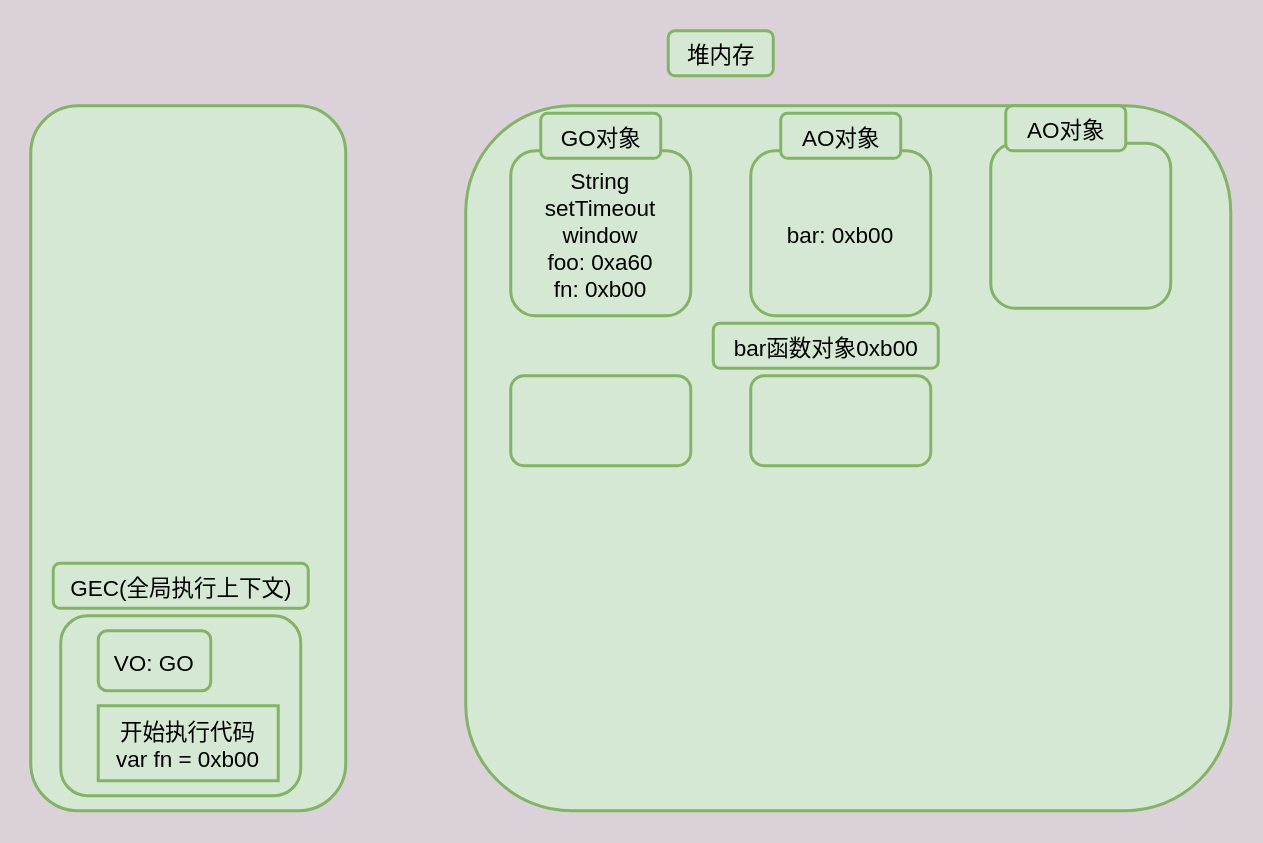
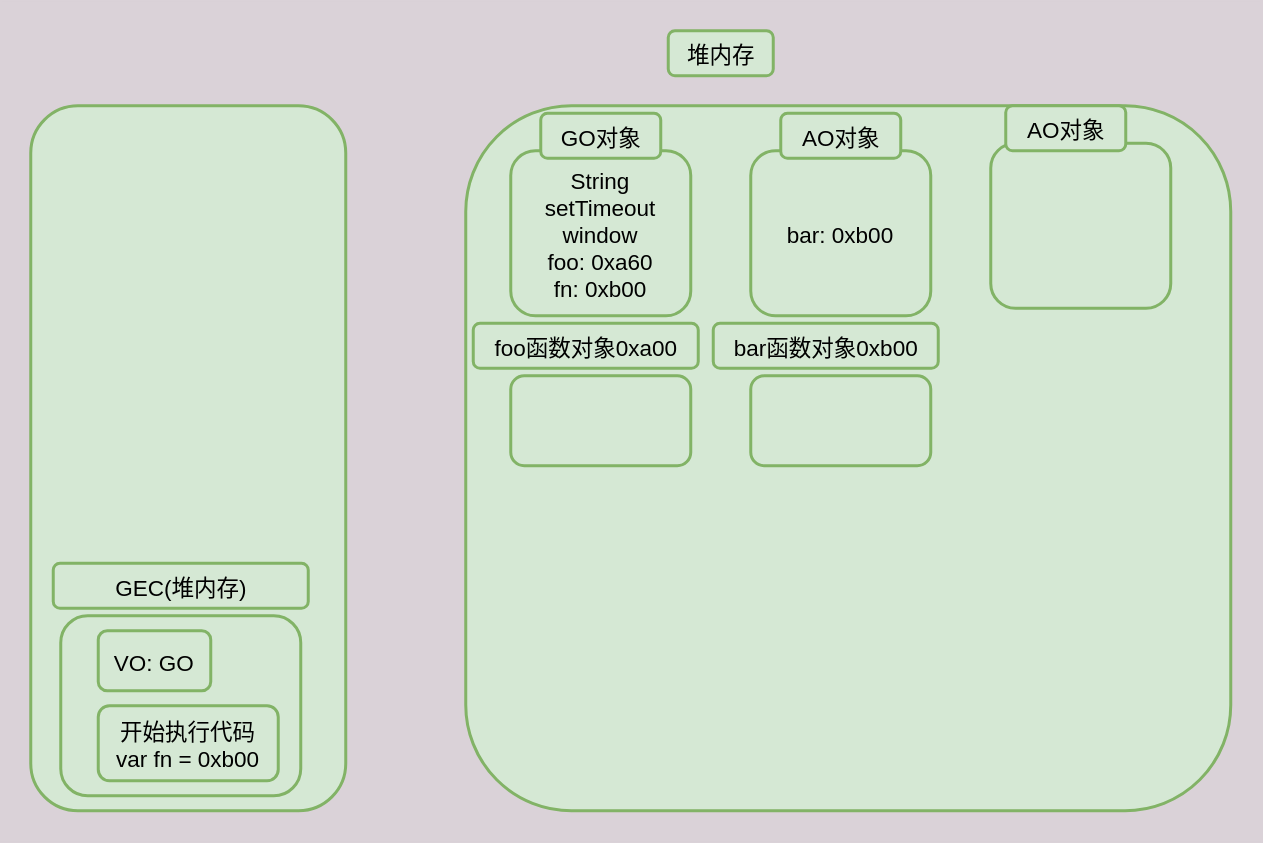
none -> (586, 346)
(182, 587) -> (182, 587)
(188, 743) -> (188, 743)
